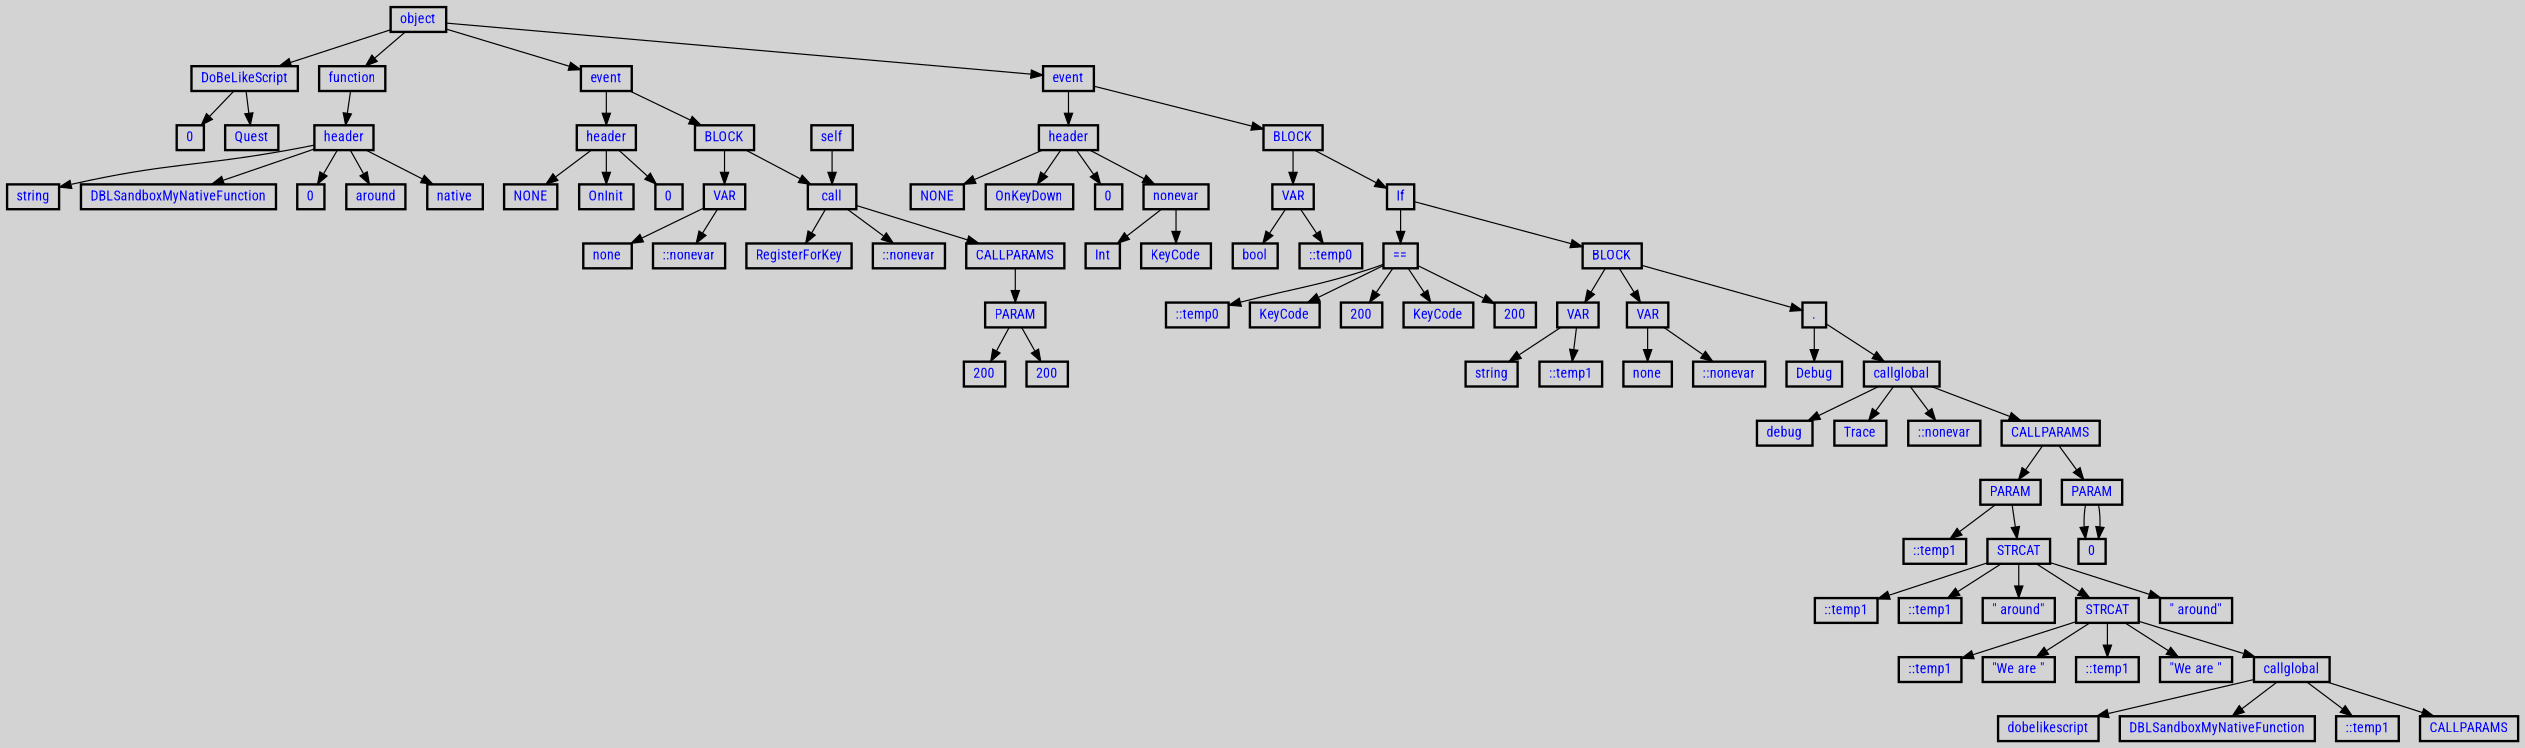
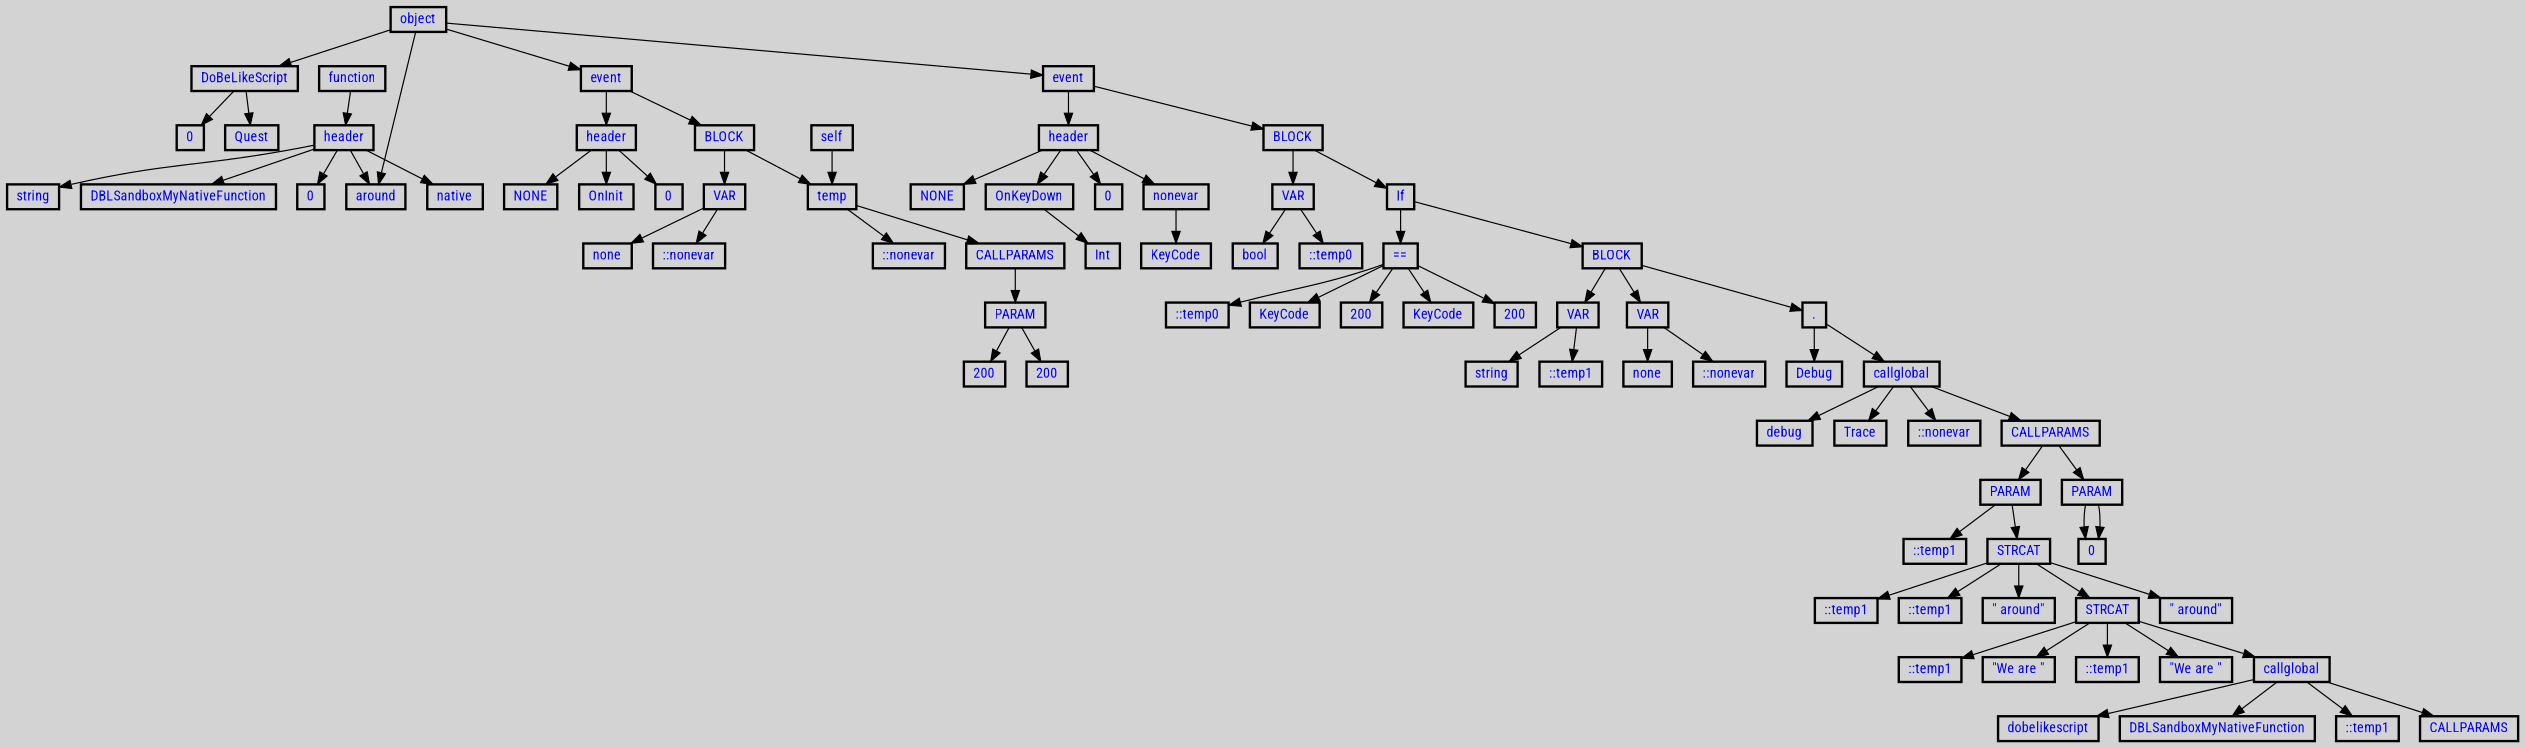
(390, 45) -> (399, 102)
(832, 197) -> (832, 197)
(1144, 223) -> (1061, 223)
(799, 256) -> none
